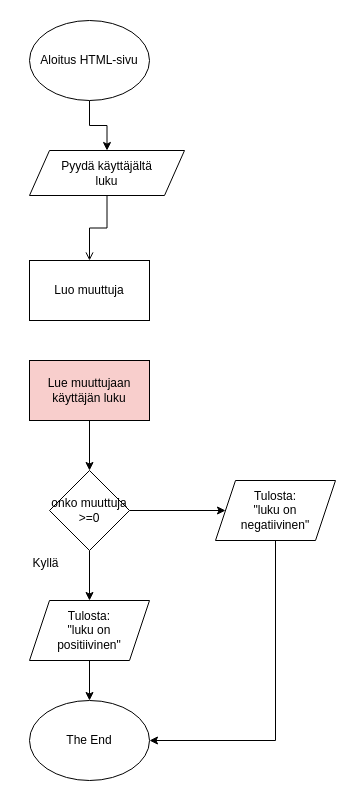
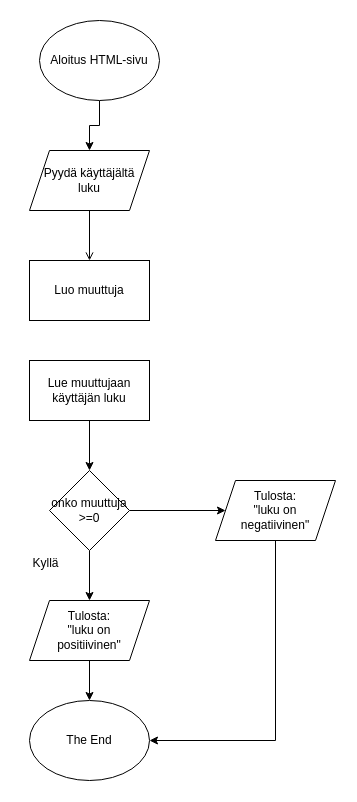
(90, 61) -> (100, 61)
(107, 173) -> (90, 181)
(90, 391) -> (90, 391)
